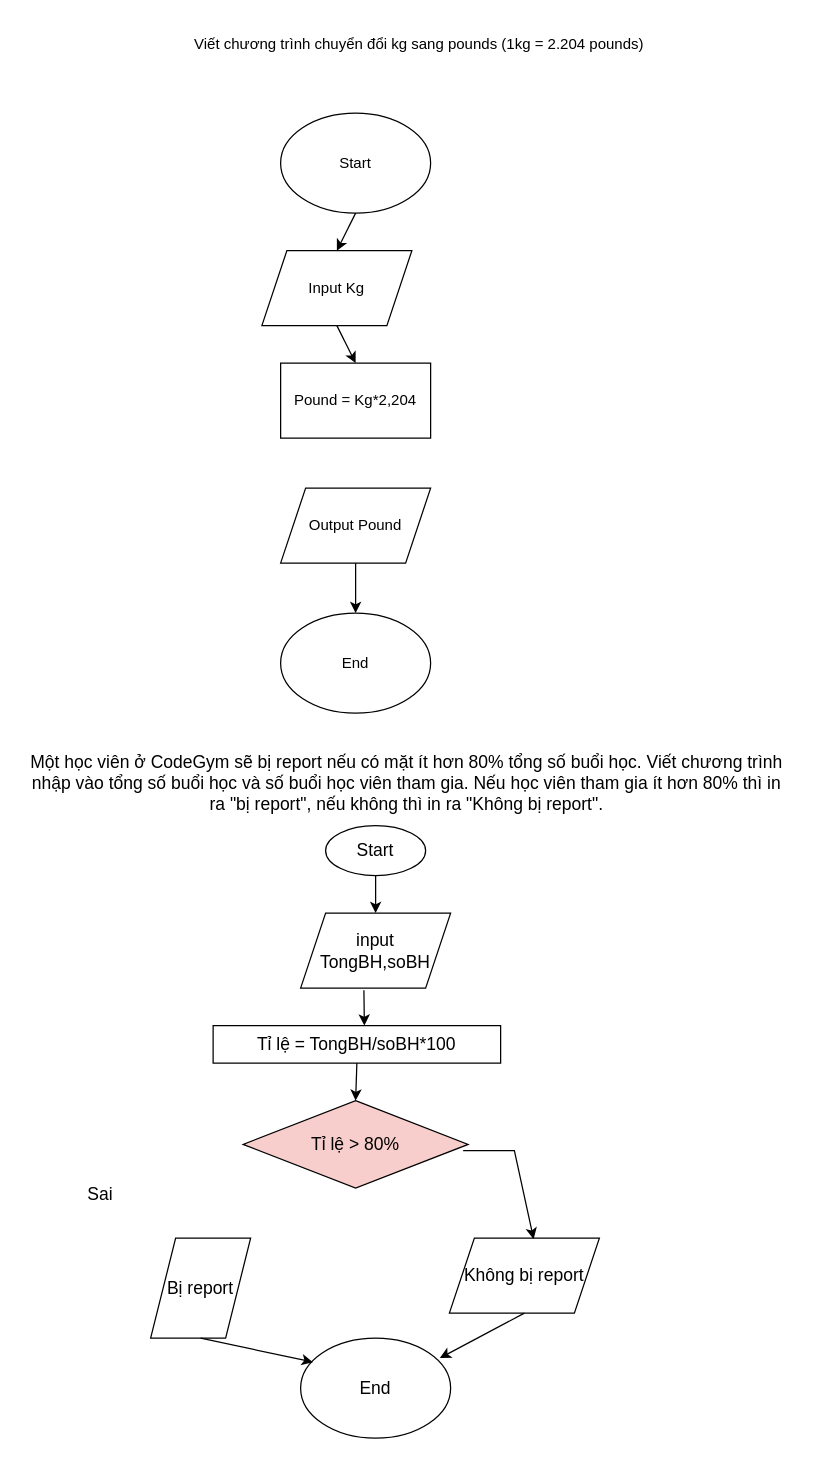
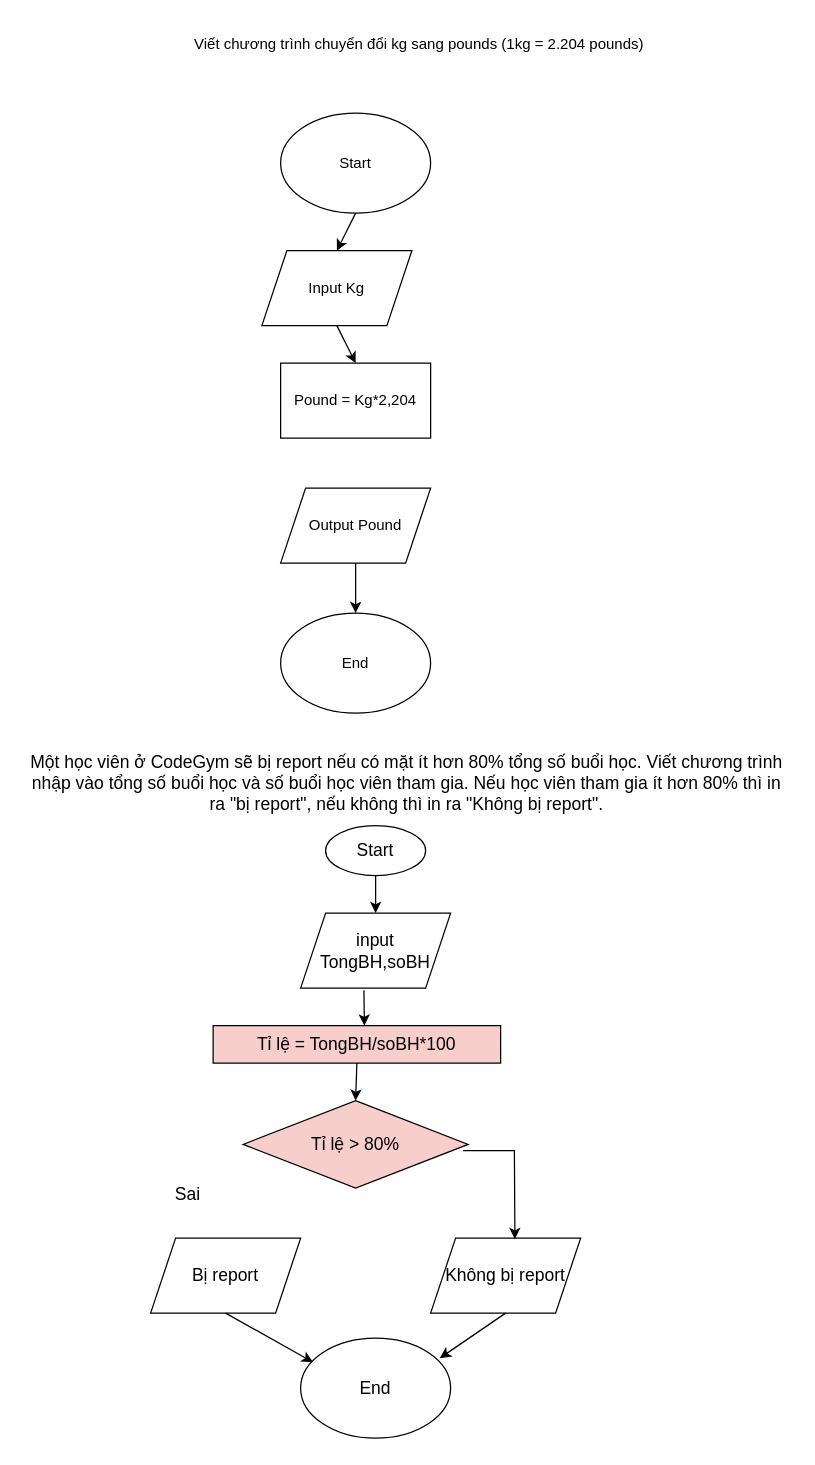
(357, 1044) -> (357, 1044)
(101, 1194) -> (188, 1194)
(524, 1276) -> (506, 1276)
(201, 1288) -> (226, 1276)
